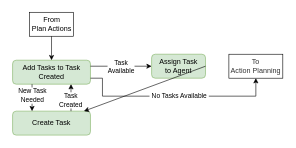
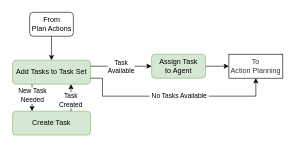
(51, 24) -> (51, 24)
(51, 72) -> (51, 72)
(168, 80) -> (223, 66)
